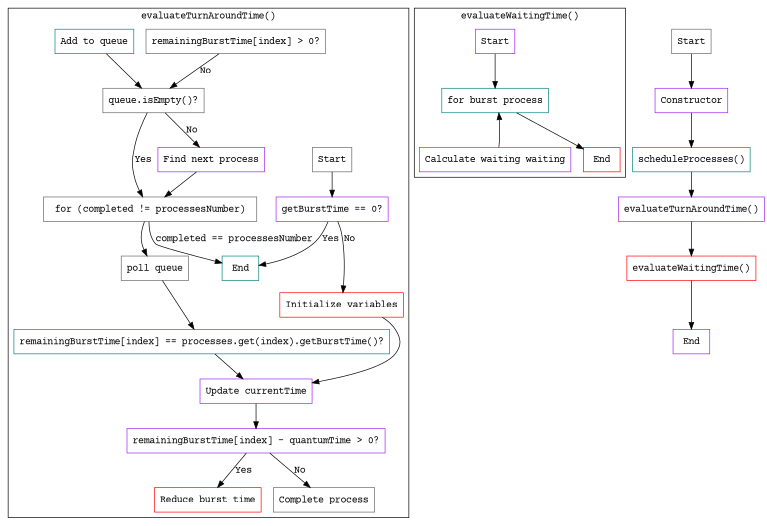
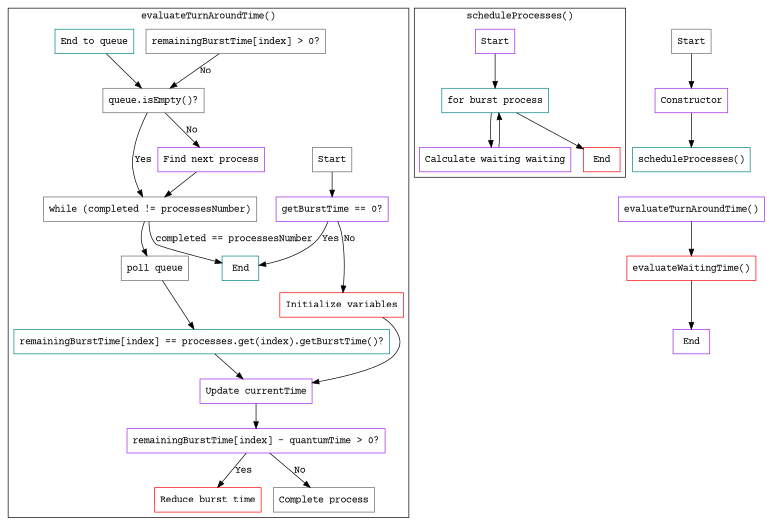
(520, 16) -> (520, 16)
(94, 41) -> (94, 41)
none -> (491, 127)
(691, 181) -> none
(150, 209) -> (150, 209)
